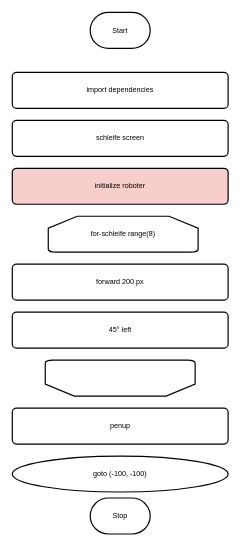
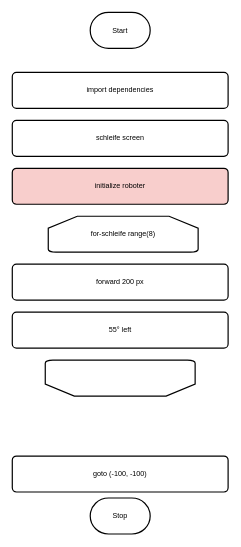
(120, 330) -> (120, 330)
(120, 426) -> none
(120, 474) -> (120, 474)
